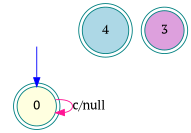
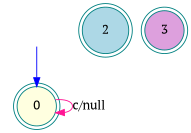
(106, 30) -> (106, 30)
